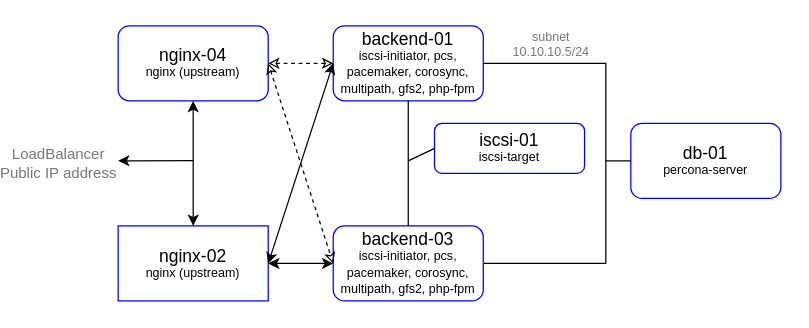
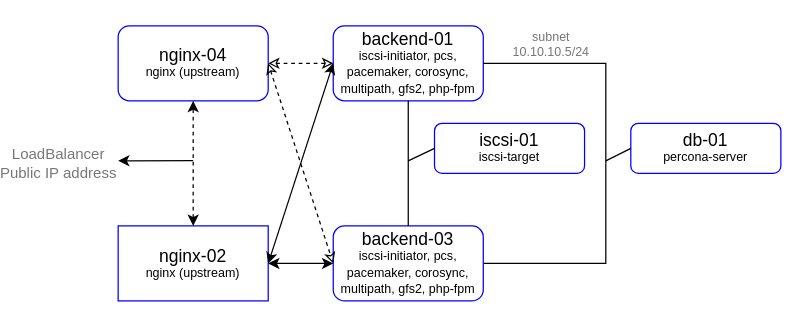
(706, 161) -> (706, 148)
(193, 163) -> (193, 163)
